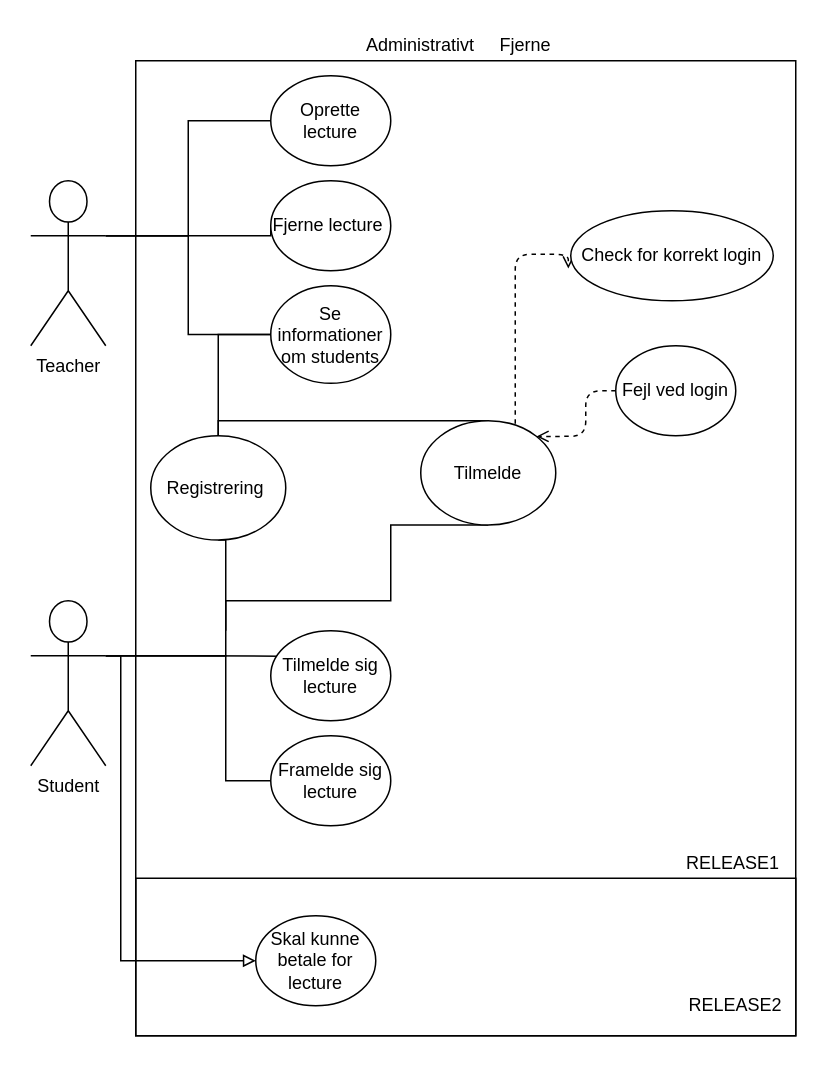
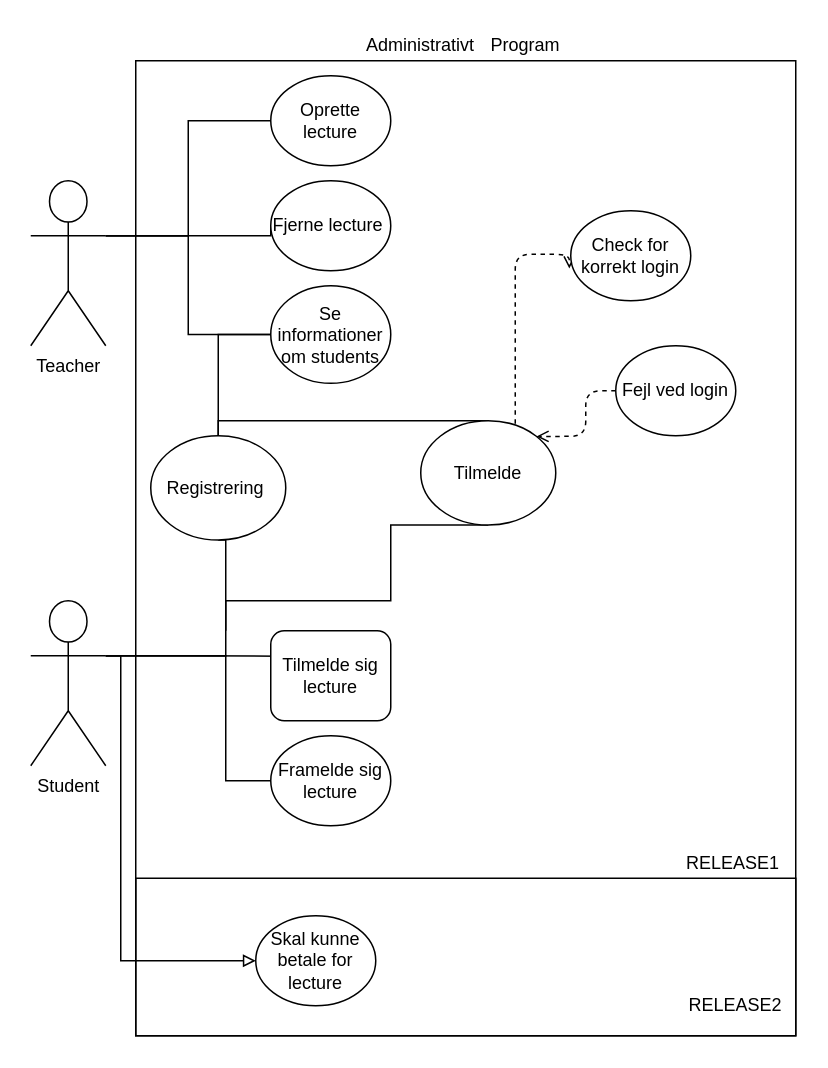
(526, 46) -> (526, 46)
(672, 256) -> (631, 256)
(331, 676) -> (331, 676)
